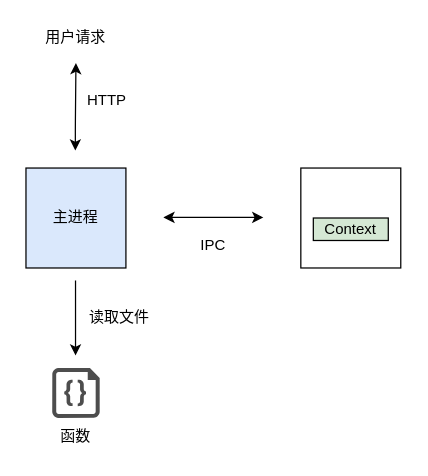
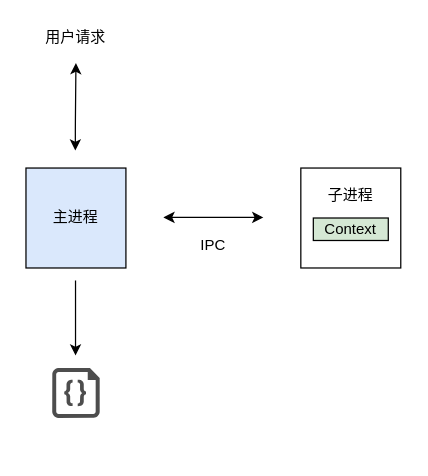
(107, 101) -> none
none -> (351, 196)
(119, 318) -> none
(76, 437) -> none
